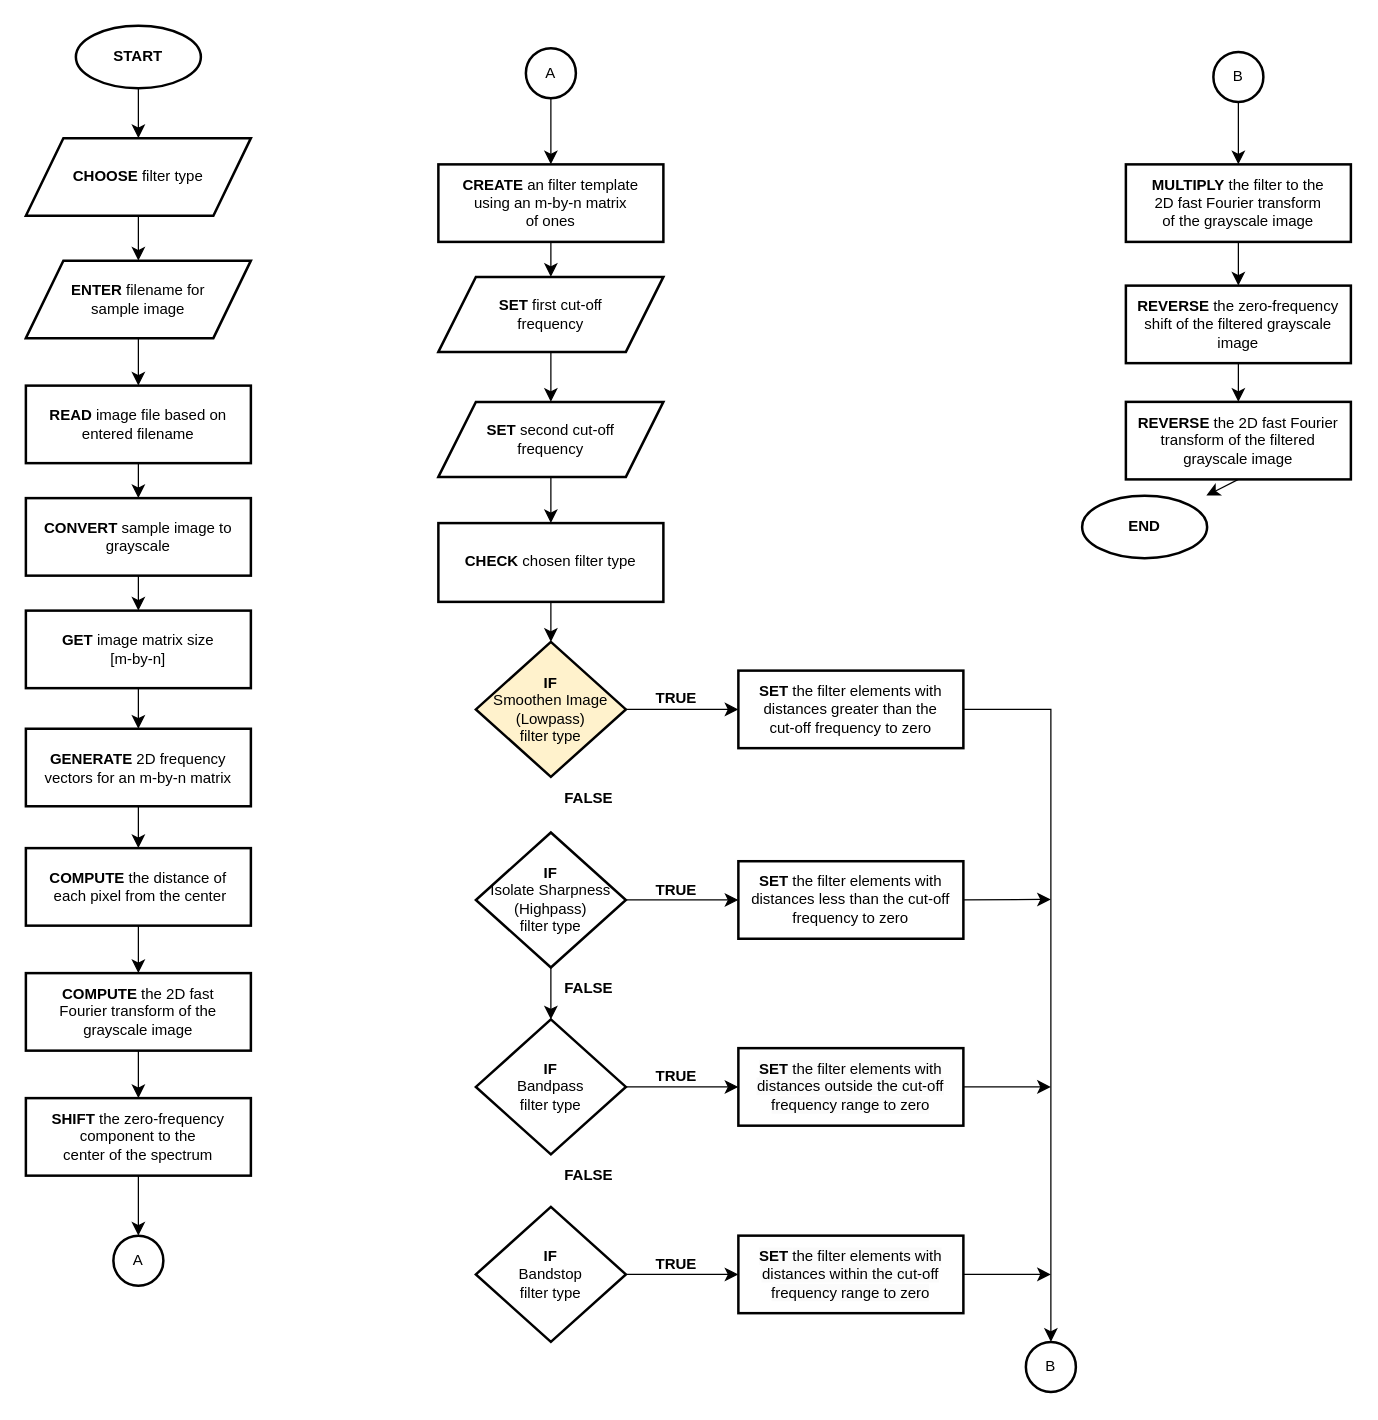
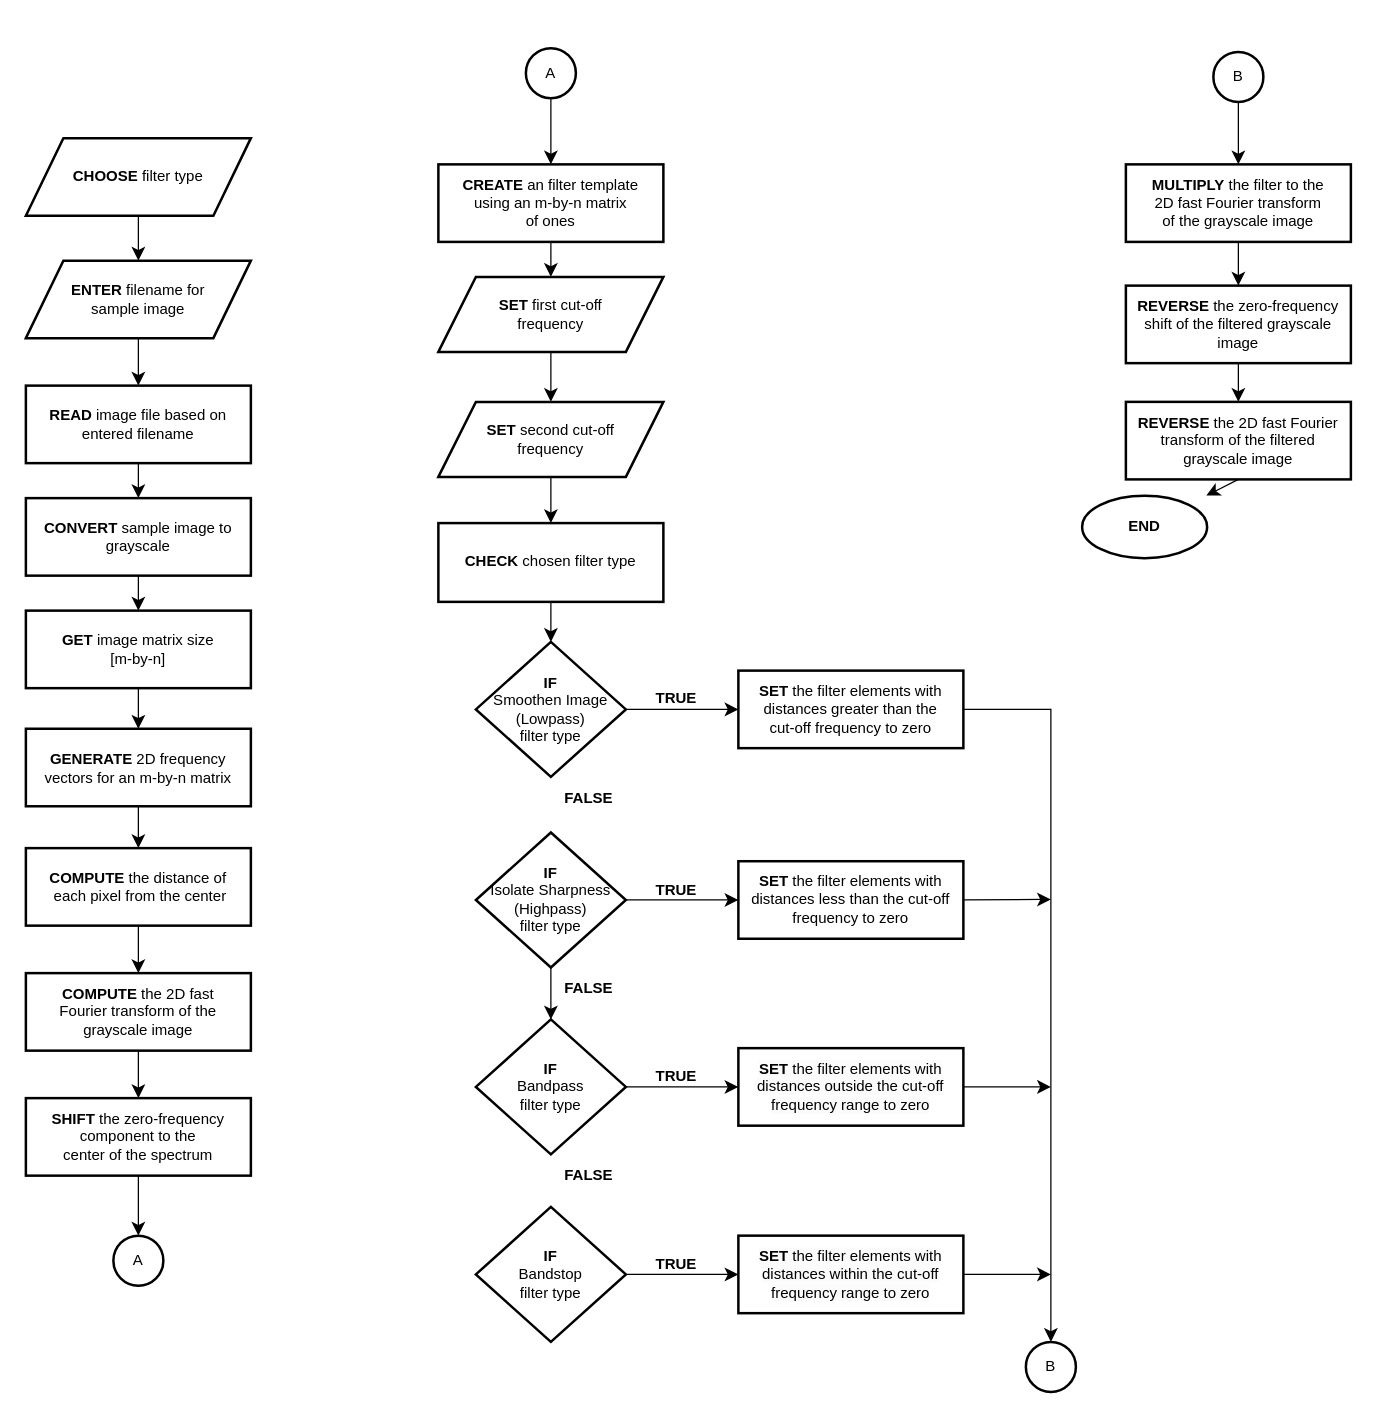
(138, 57) -> none
(138, 108) -> none
(551, 709) -> (551, 709)
